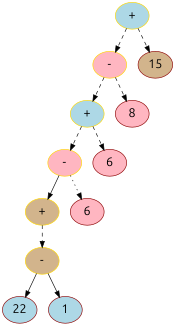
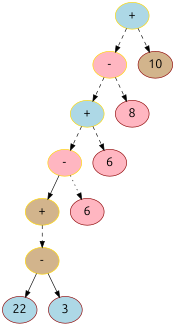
(155, 65) -> (155, 65)
(65, 310) -> (65, 310)
